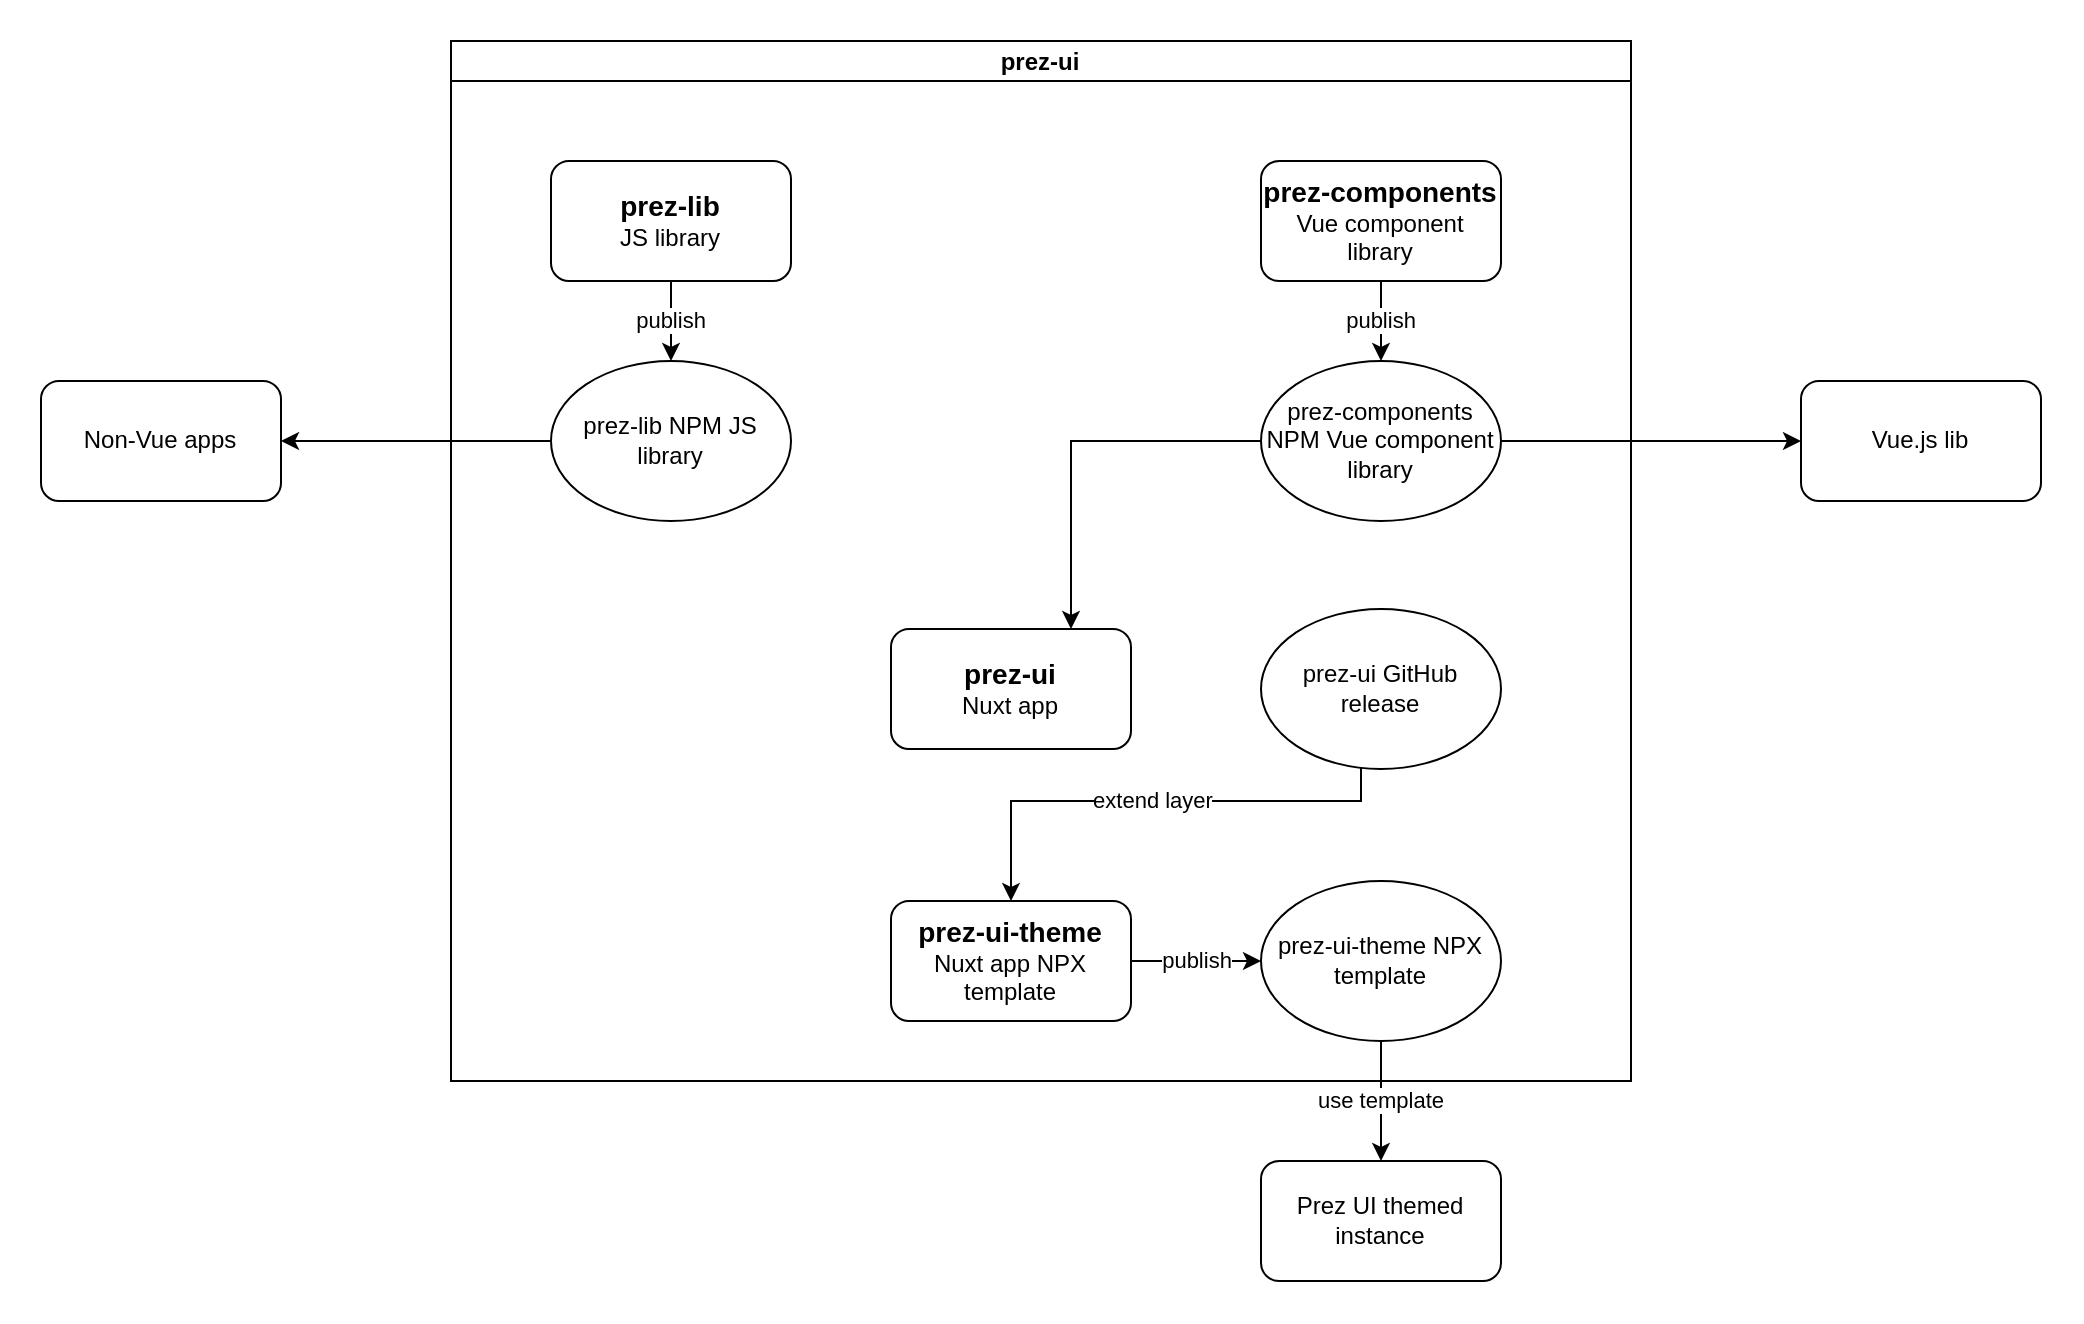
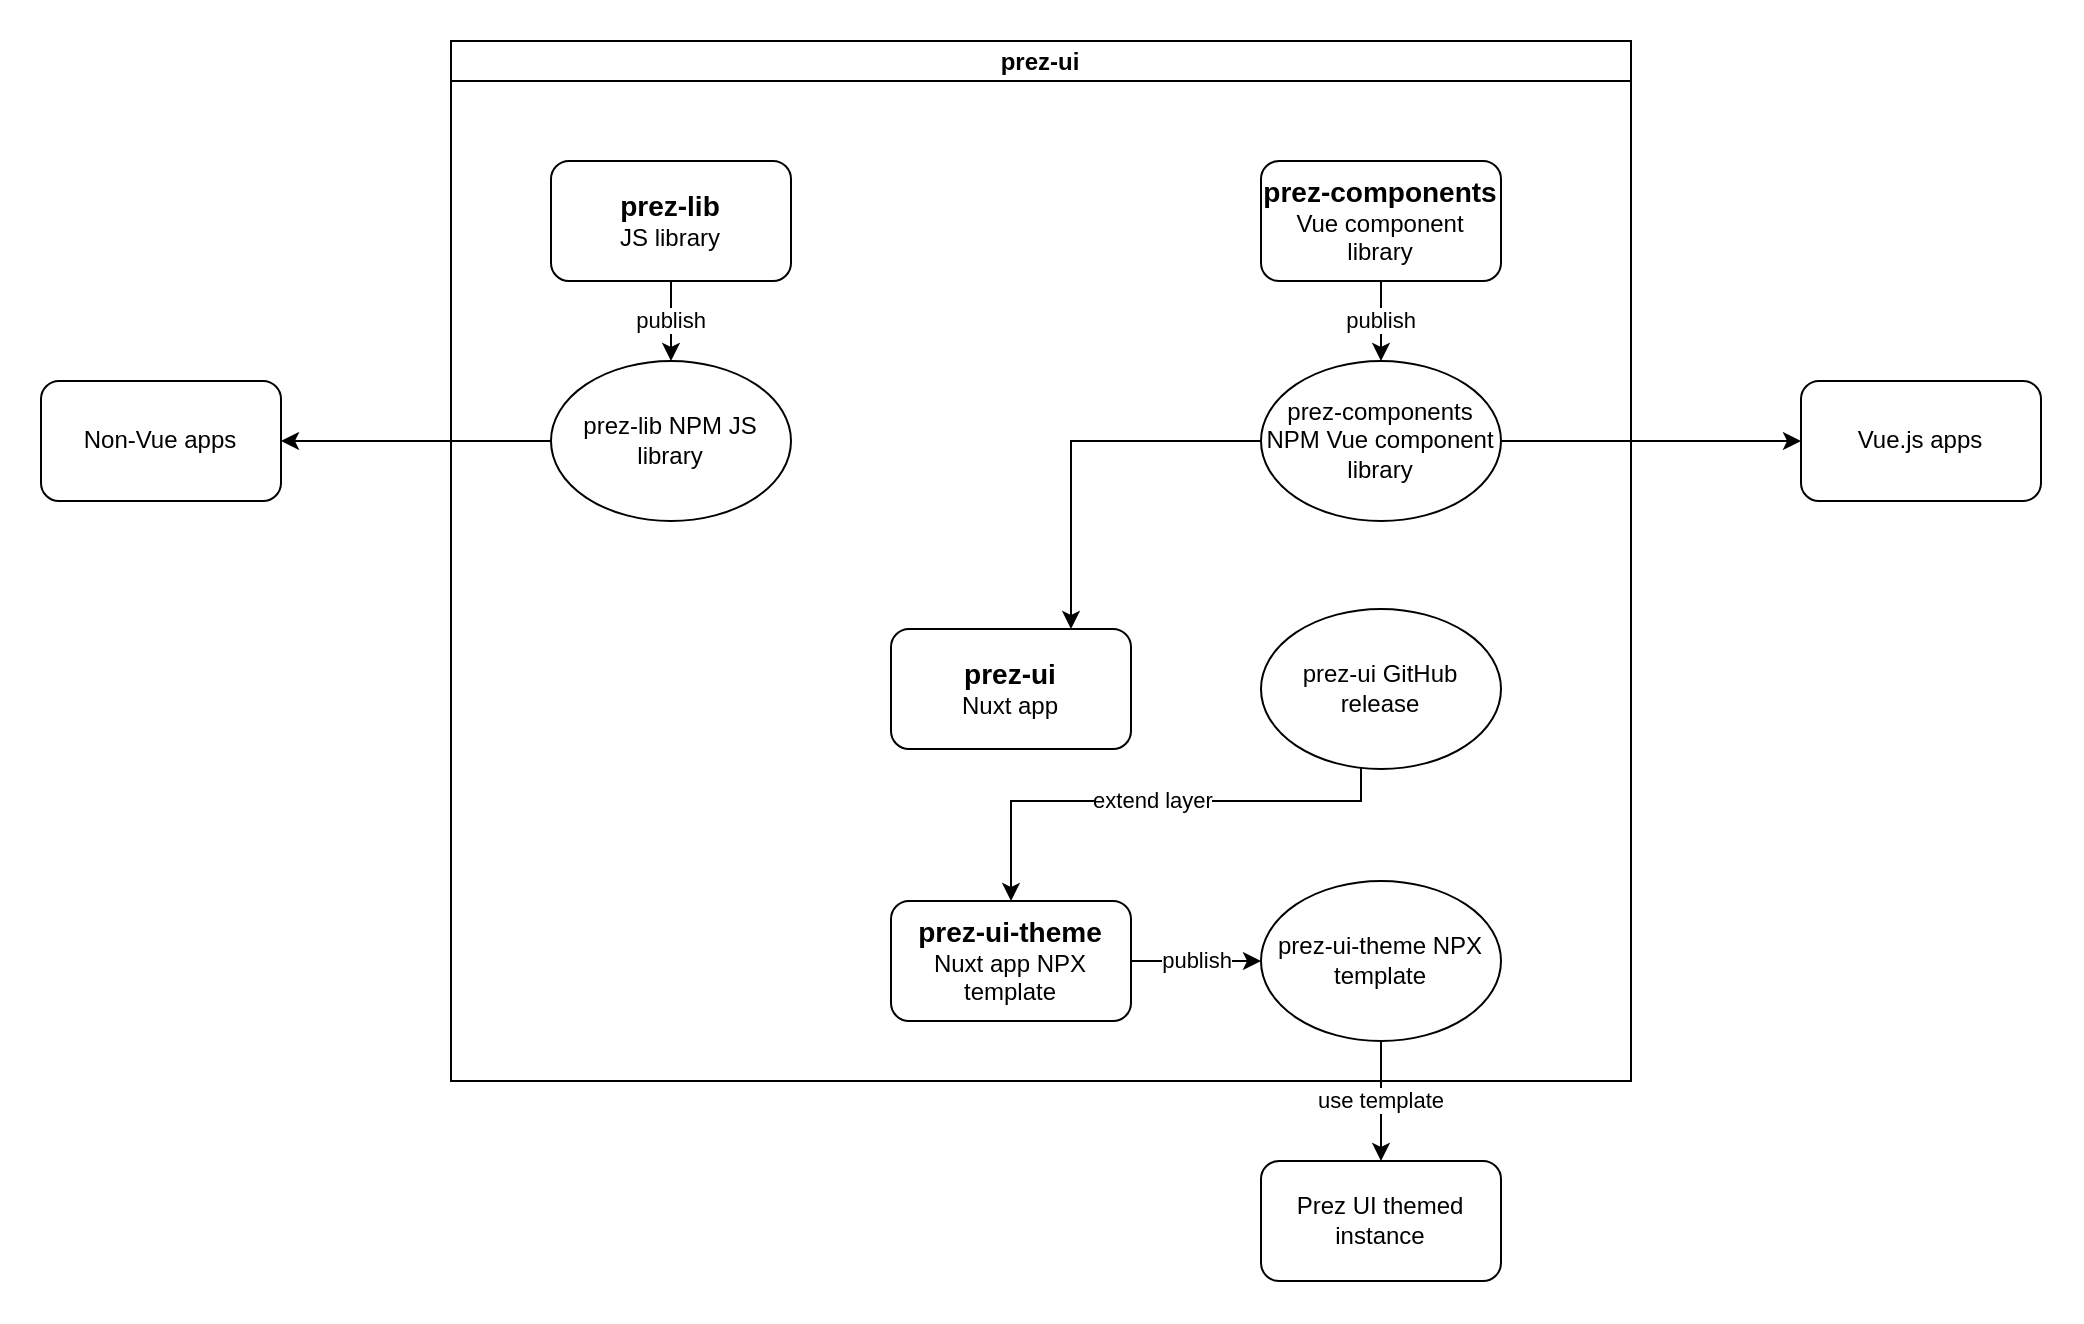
(1921, 441) -> (1921, 441)
